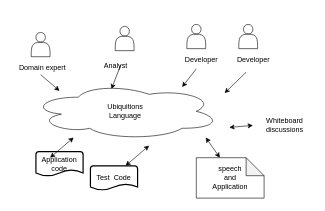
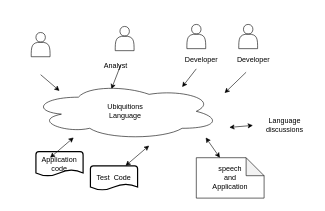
(42, 68) -> none
(285, 125) -> (285, 125)
